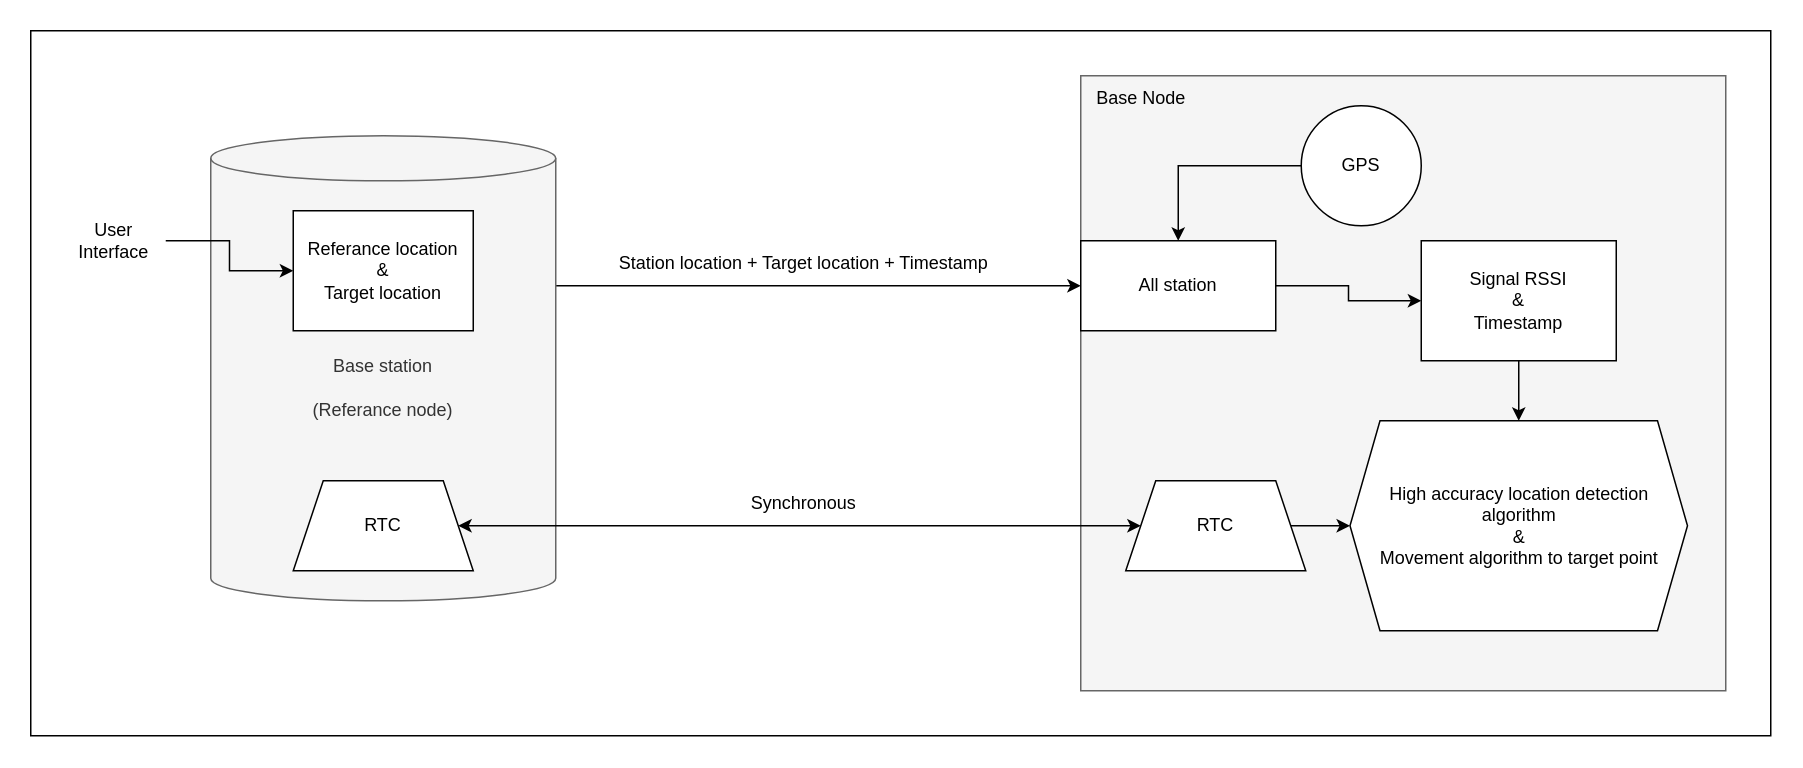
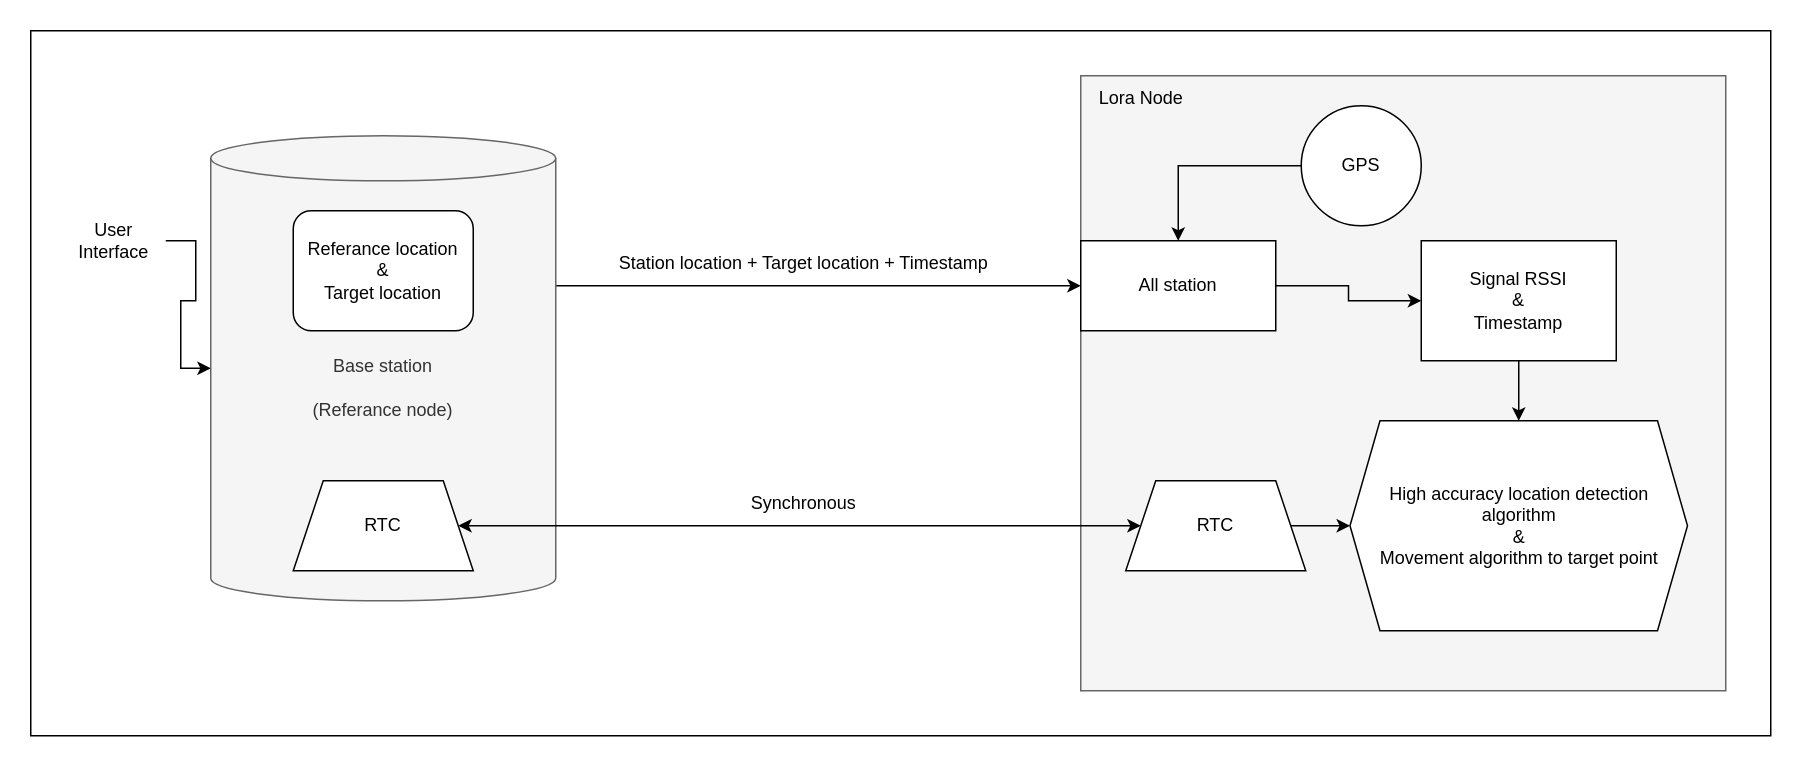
(1142, 98) -> (1142, 98)
(230, 265) -> (181, 305)
(383, 271) -> (383, 271)
